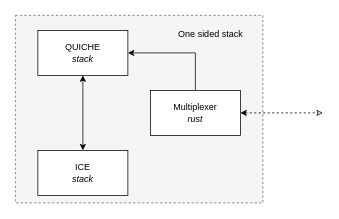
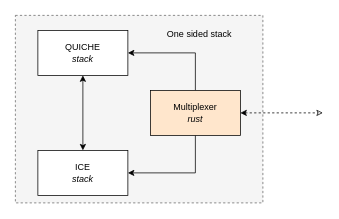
(210, 34) -> (199, 34)
(195, 113) -> (195, 113)
none -> (195, 156)
